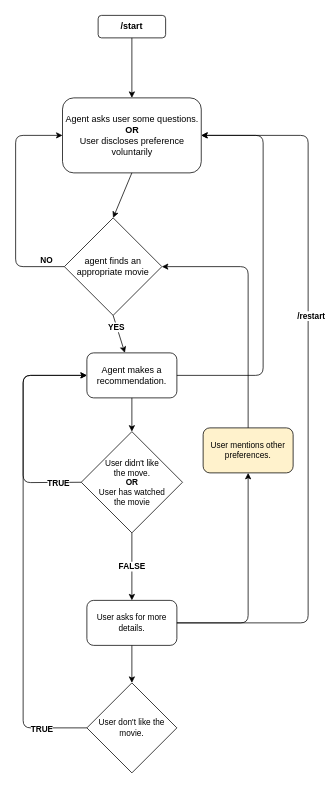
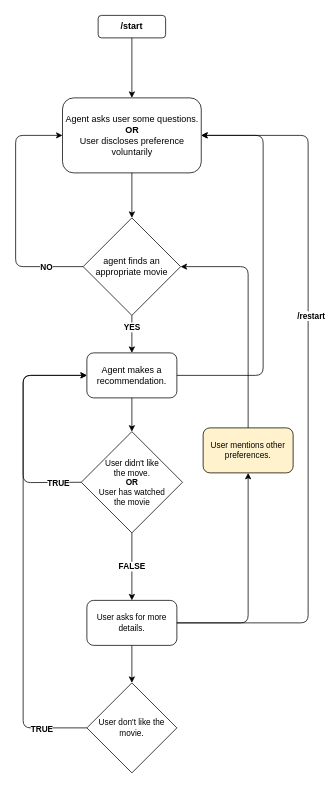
(113, 267) -> (132, 267)
